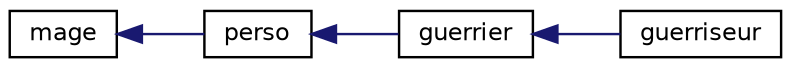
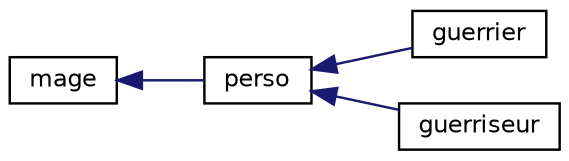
(589, 34) -> (367, 103)
